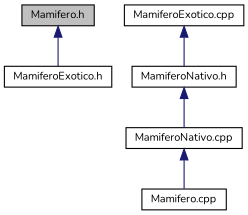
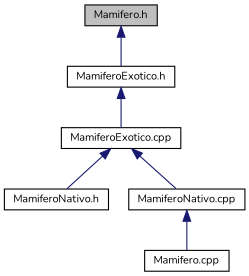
none -> (121, 113)
(184, 113) -> (158, 172)
